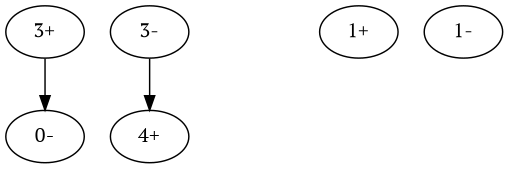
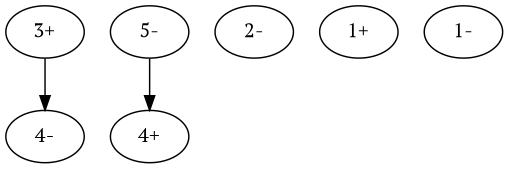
(150, 32) -> (150, 32)
none -> (254, 32)
(45, 137) -> (45, 137)
